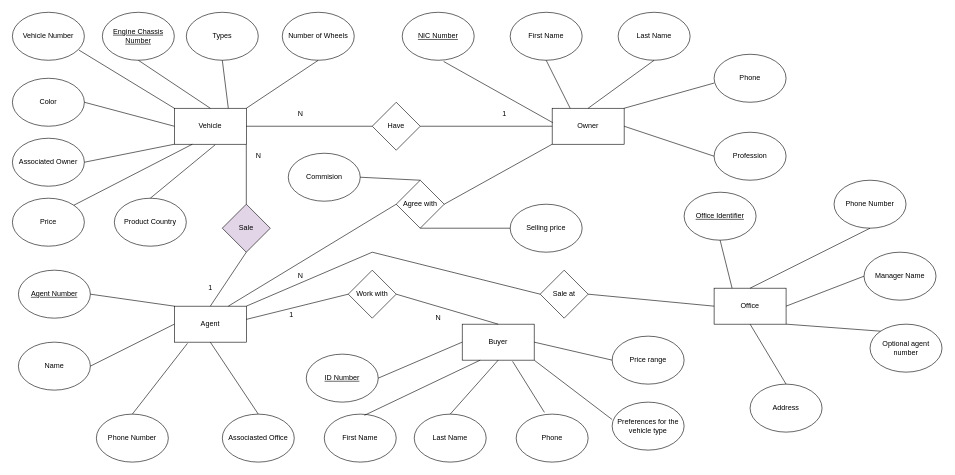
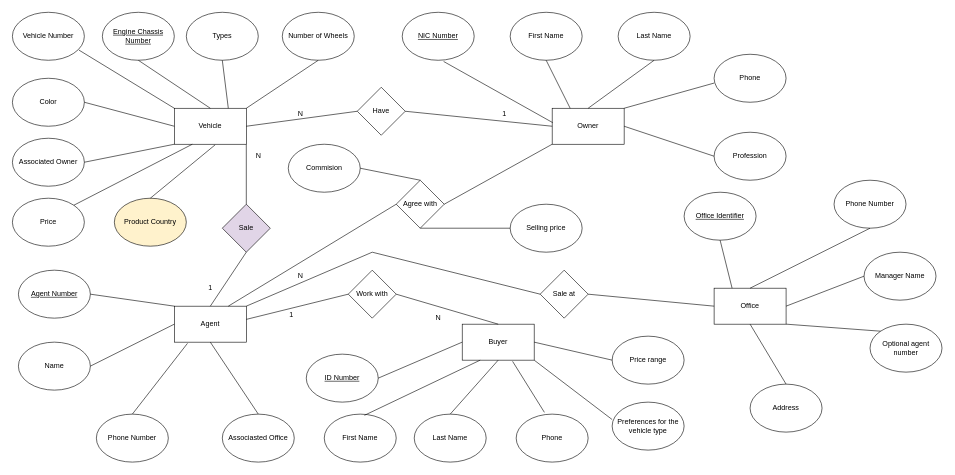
(396, 126) -> (381, 111)
(324, 177) -> (324, 168)
(150, 222) -> (150, 222)
